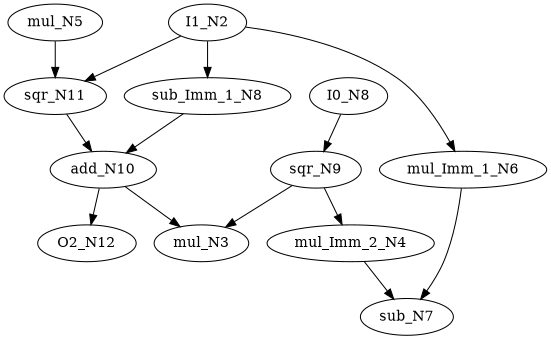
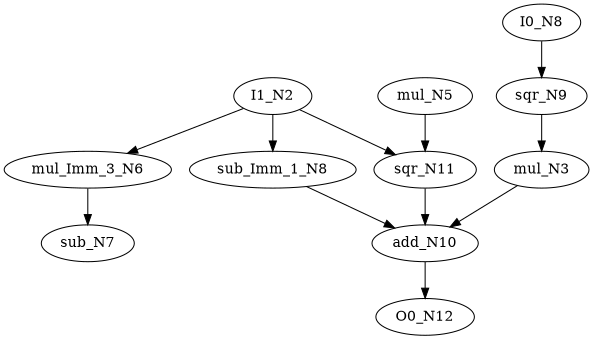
(463, 170) -> (88, 170)
(148, 204) -> (488, 204)
(87, 243) -> (425, 317)
(351, 243) -> none
